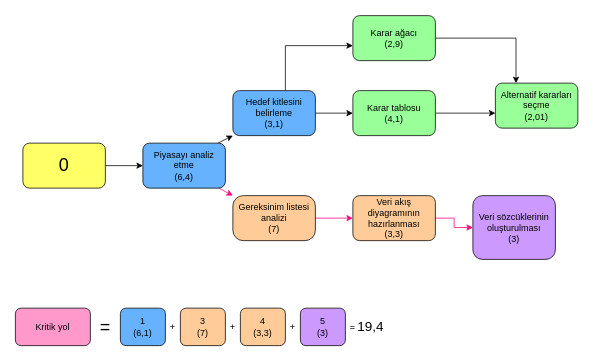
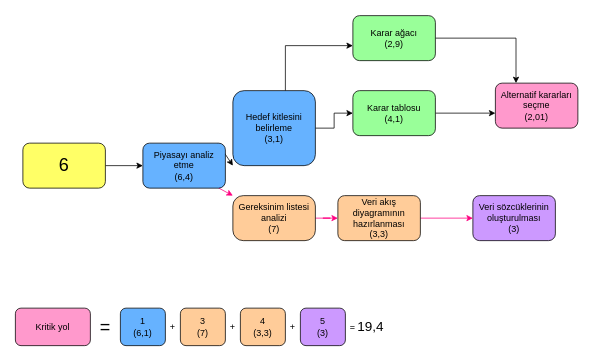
(537, 105) -> (537, 105)
(274, 113) -> (274, 128)
(64, 165) -> (64, 165)
(394, 218) -> (379, 218)
(514, 227) -> (514, 218)
